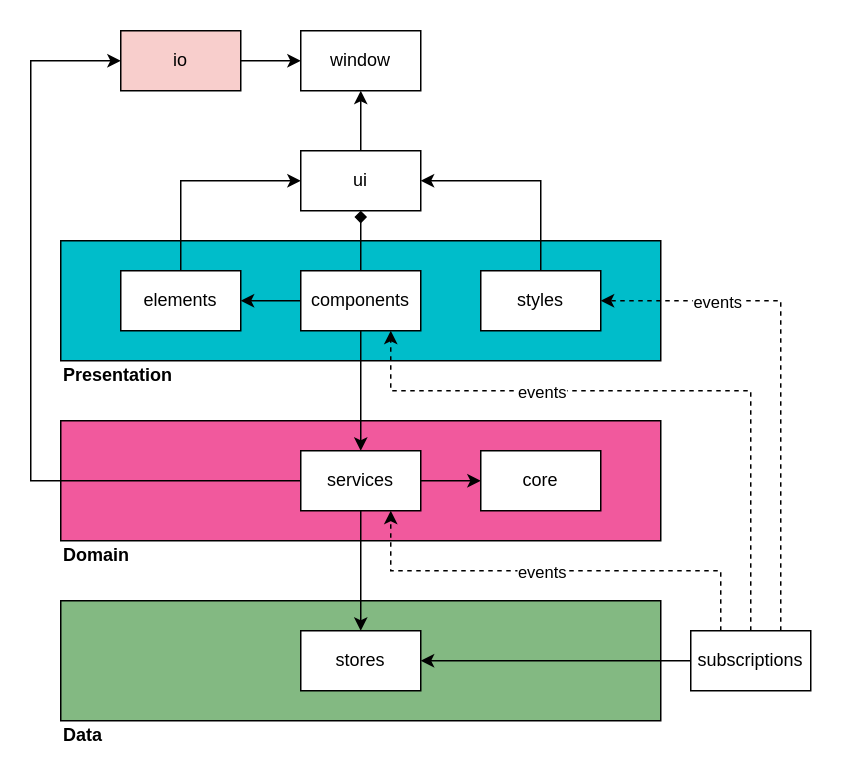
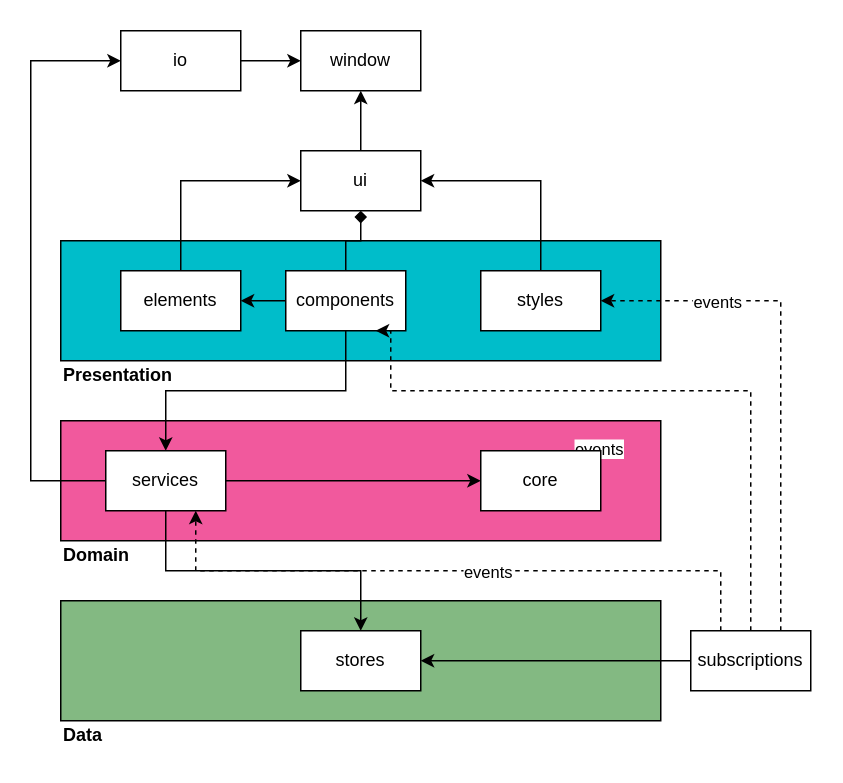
(181, 61) -> (181, 61)
(361, 301) -> (346, 301)
(361, 481) -> (166, 481)
